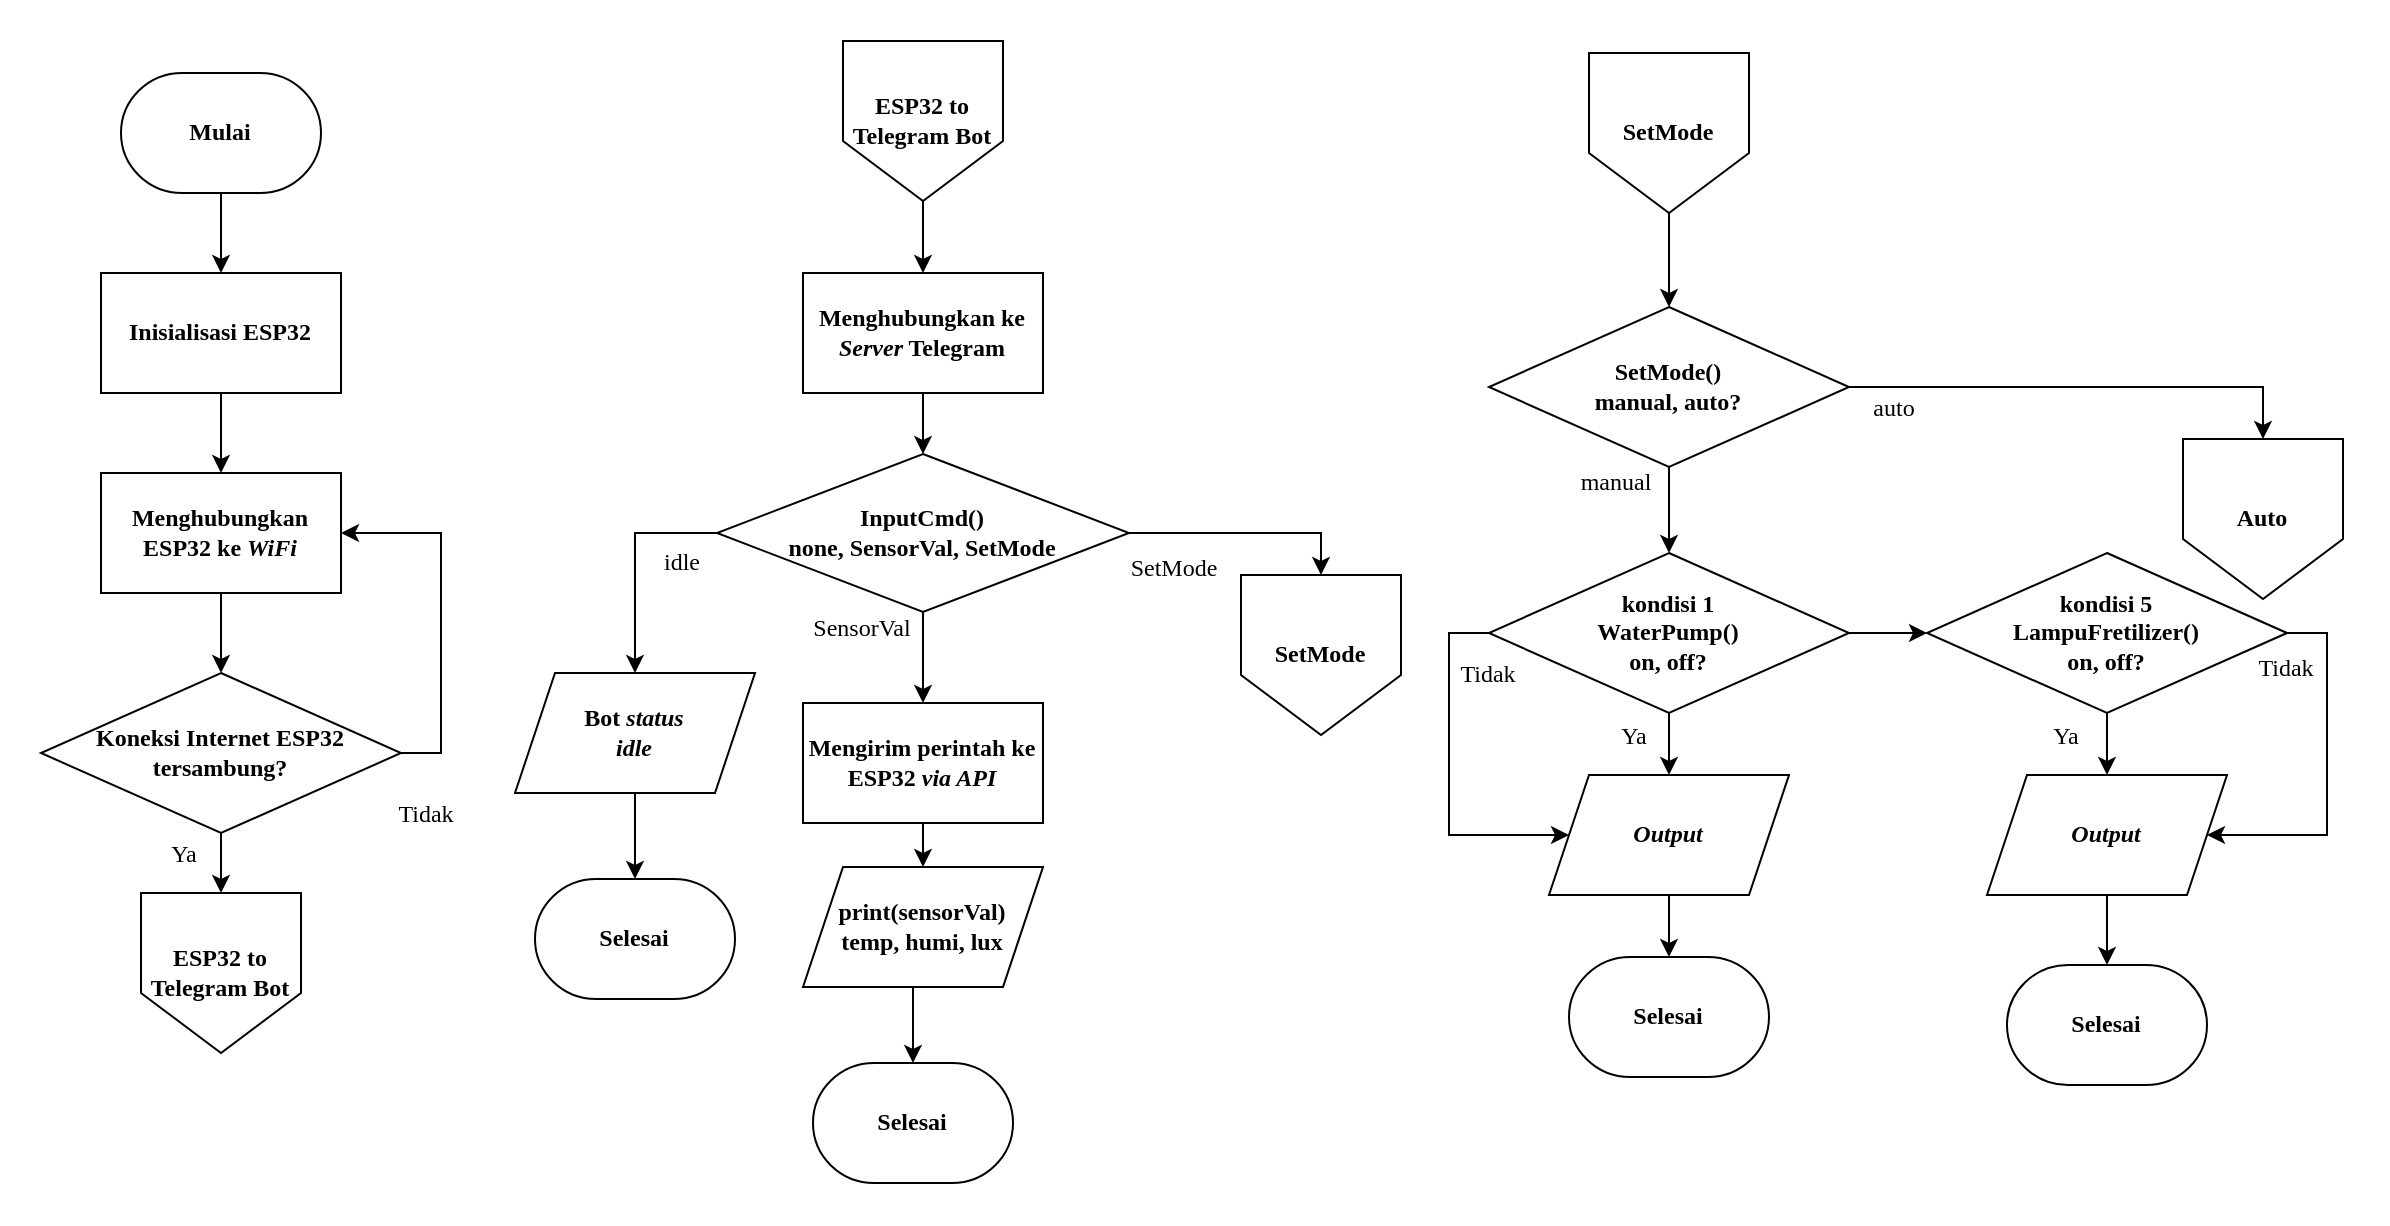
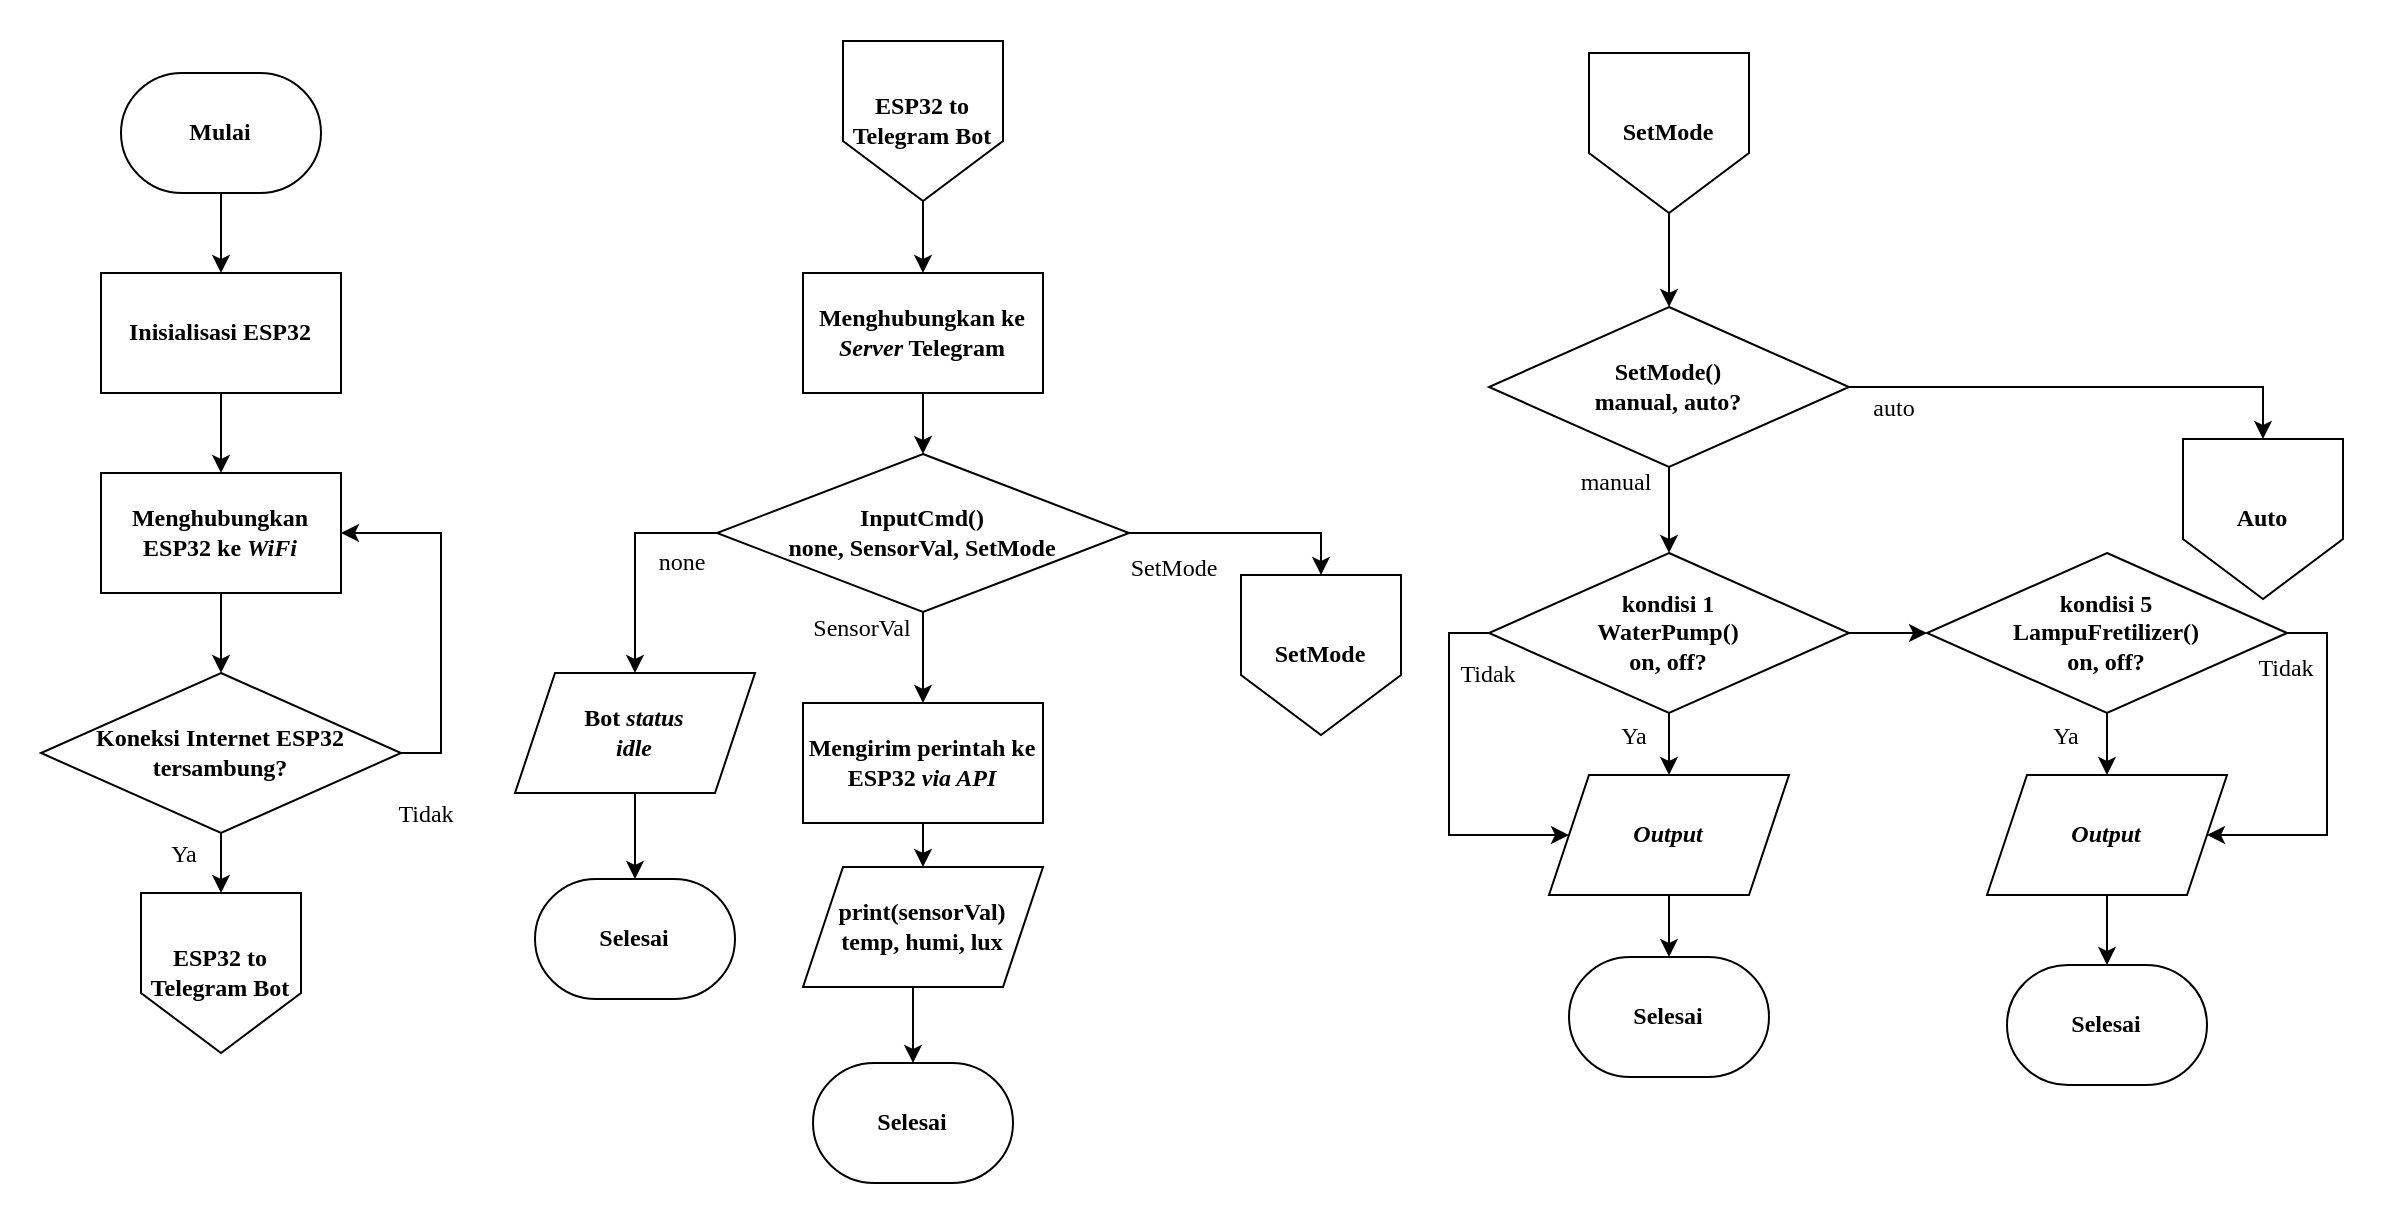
(683, 563) -> (683, 563)
